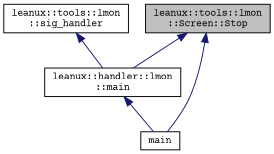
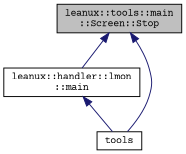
(66, 19) -> none
(208, 19) -> (119, 19)
(160, 141) -> (119, 141)
